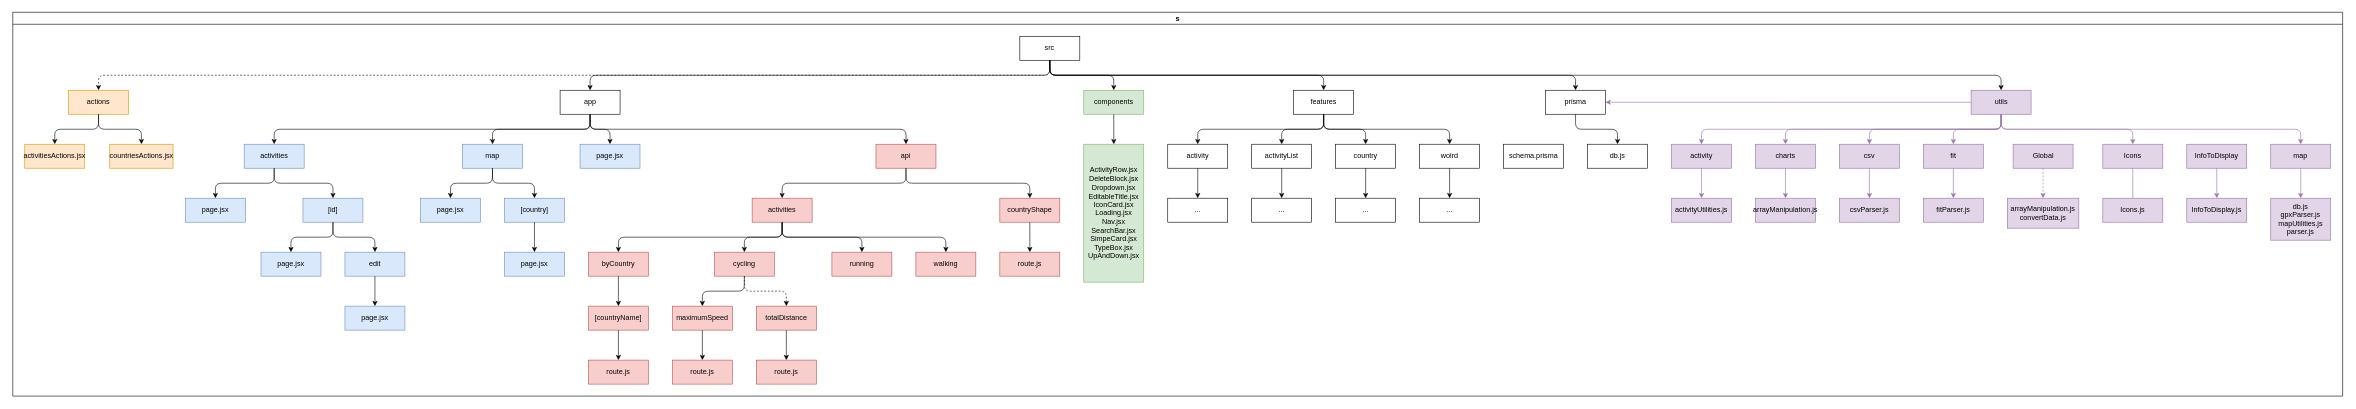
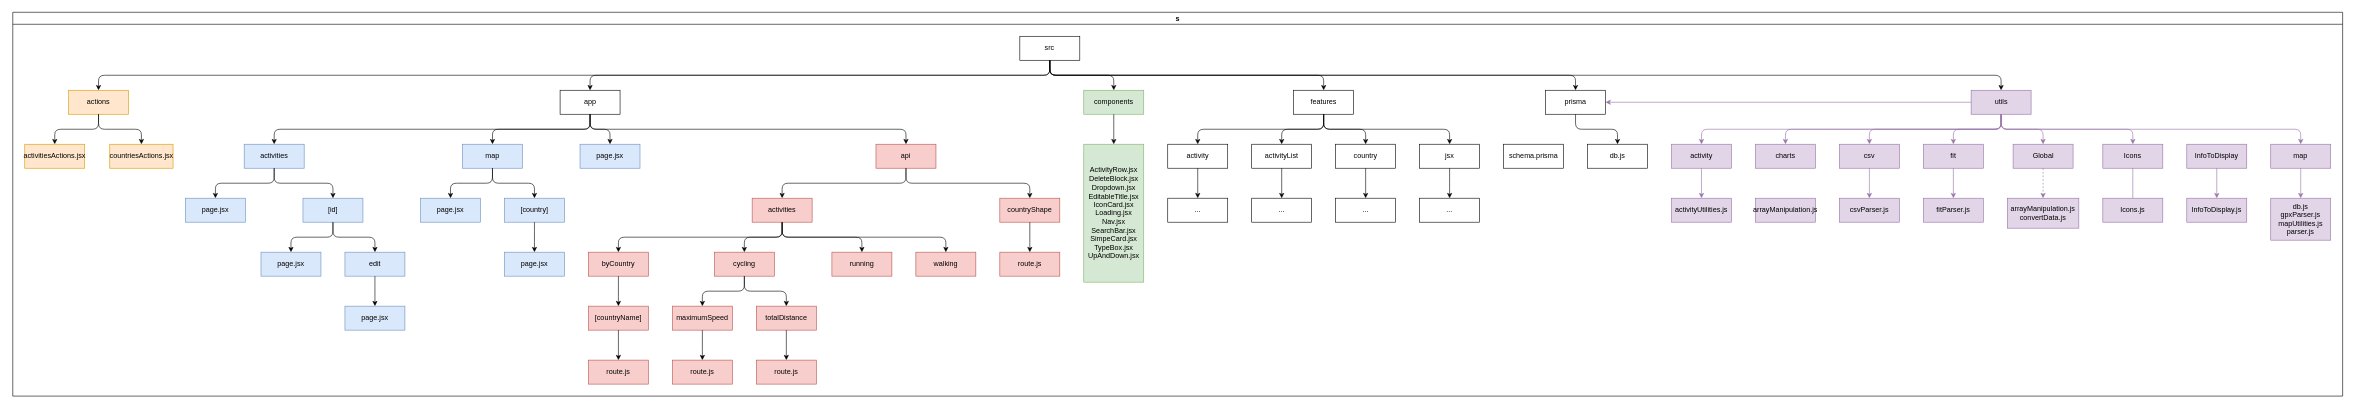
(339, 75) -> (339, 75)
none -> (2044, 138)
(1450, 156) -> (1450, 156)
(1786, 181) -> none
(769, 291) -> (769, 291)
